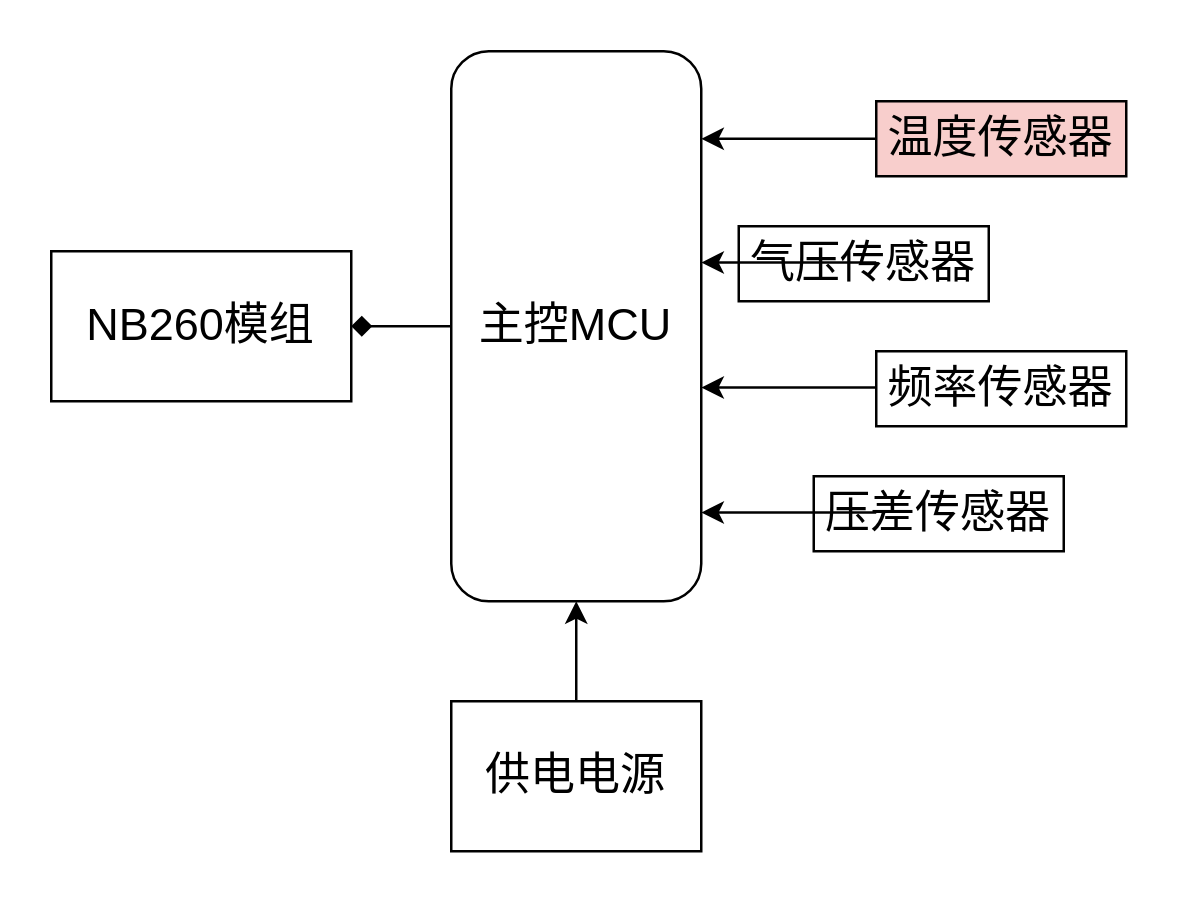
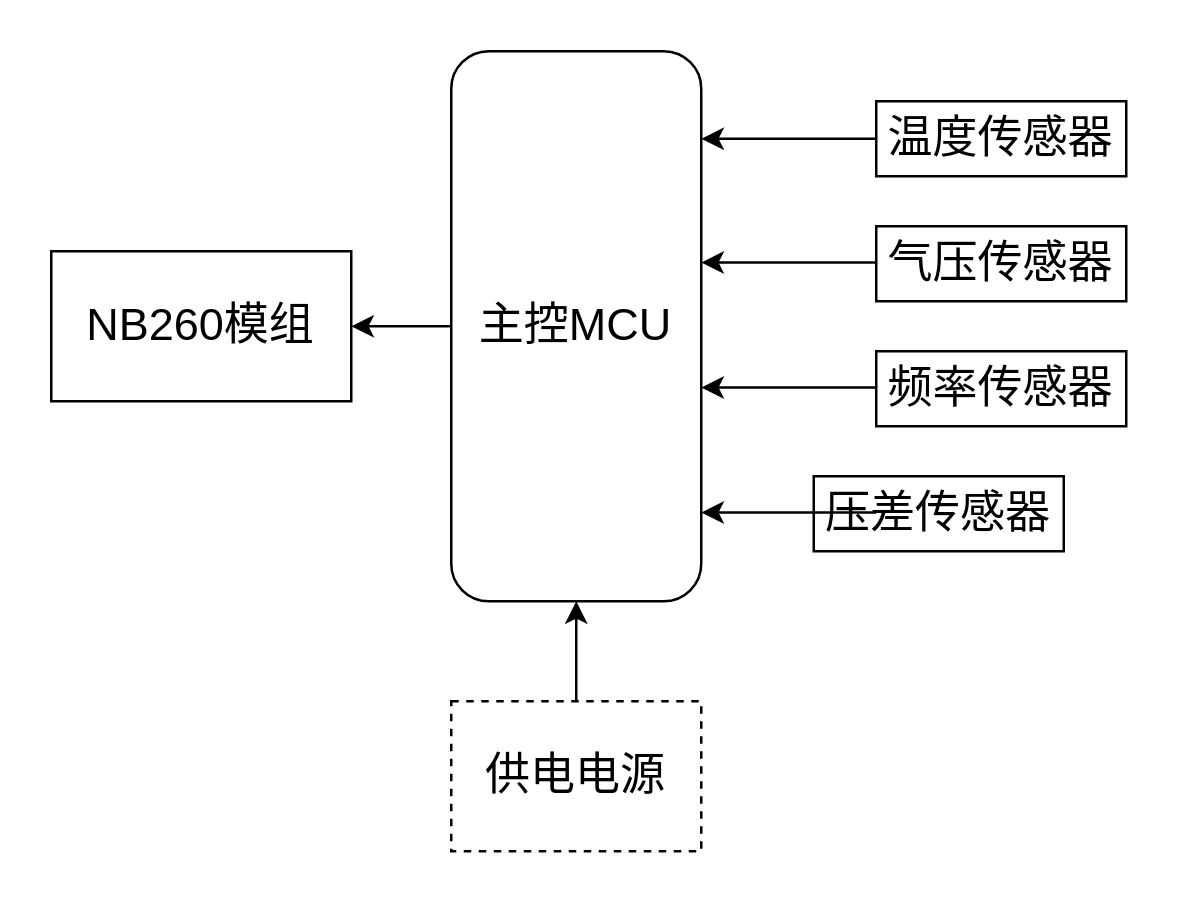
(1001, 139) -> (1001, 139)
(864, 264) -> (1001, 264)
(372, 326) -> (370, 326)
(576, 776) -> (576, 776)
